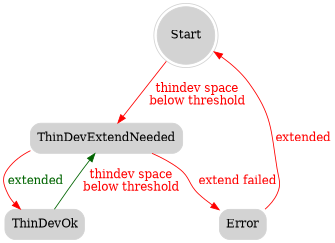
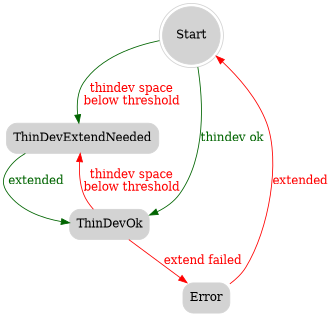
(145, 89) -> (103, 63)
none -> (198, 147)
(5, 173) -> (12, 198)
(186, 175) -> (154, 259)
(72, 184) -> (81, 187)
